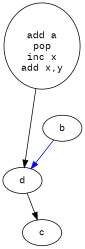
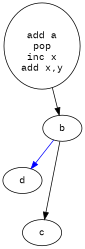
(31, 124) -> (55, 98)
(31, 203) -> (53, 177)
